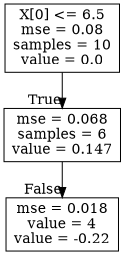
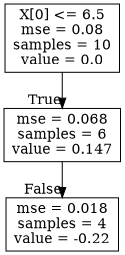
(62, 224) -> (62, 224)
